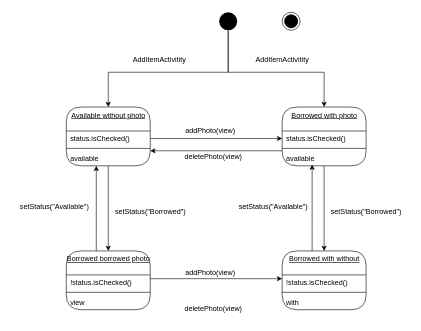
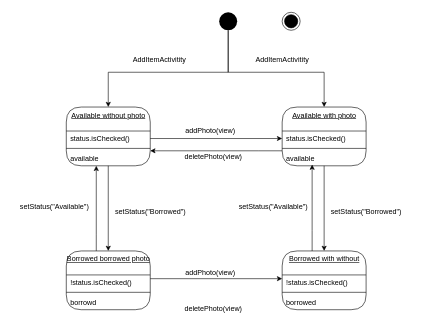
(325, 116) -> (325, 116)
(77, 303) -> (84, 303)
(293, 303) -> (302, 303)
